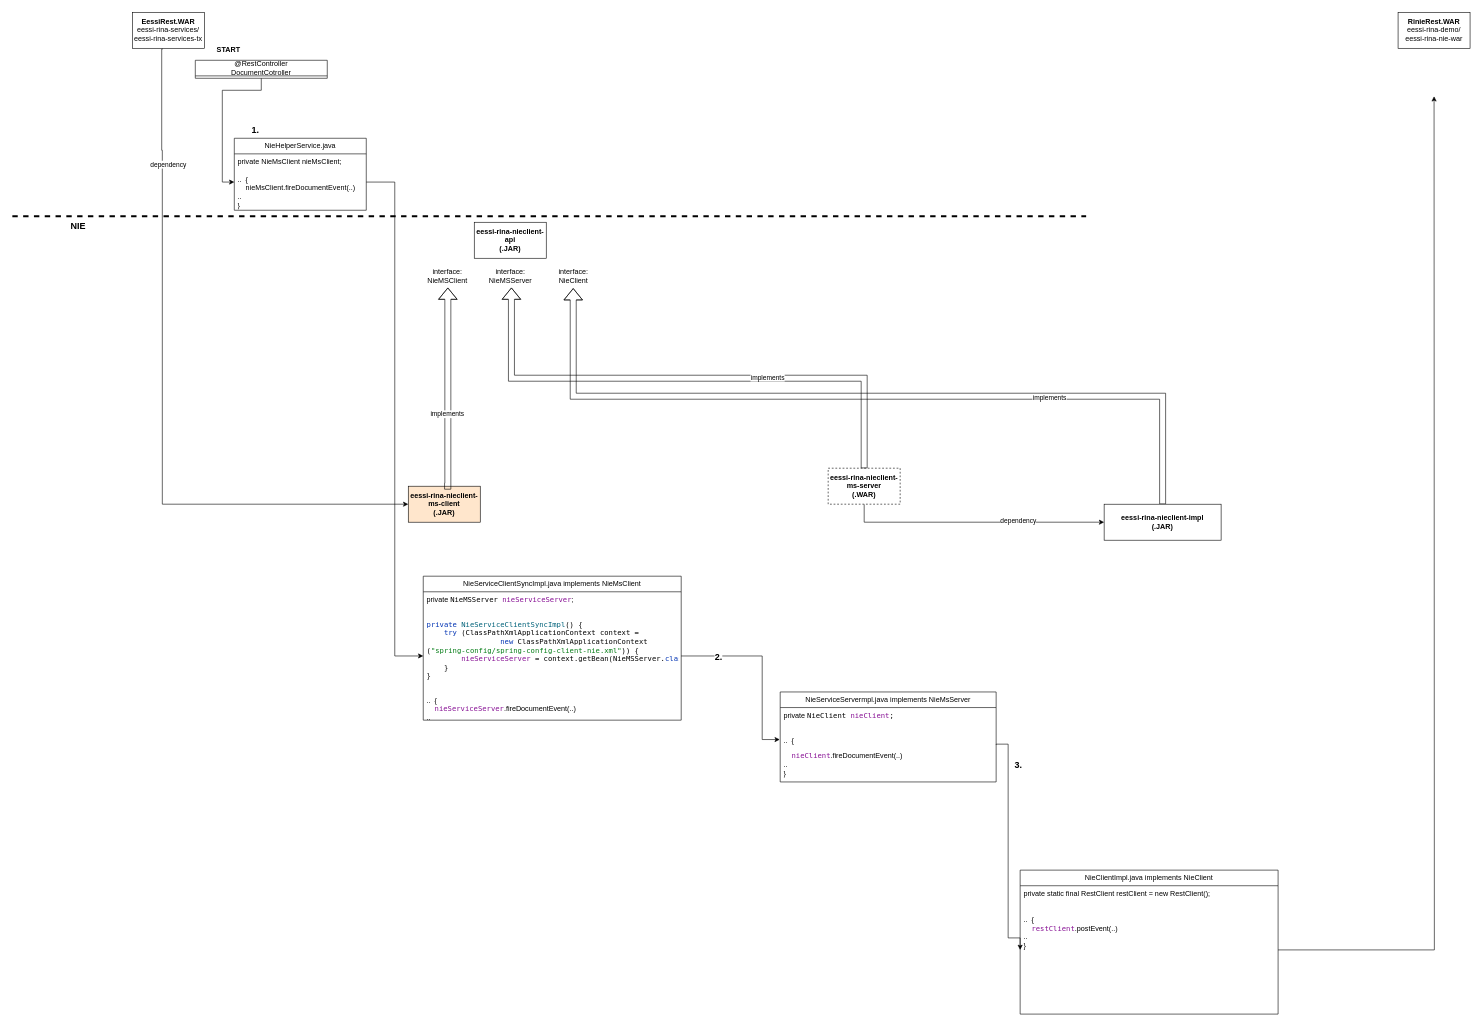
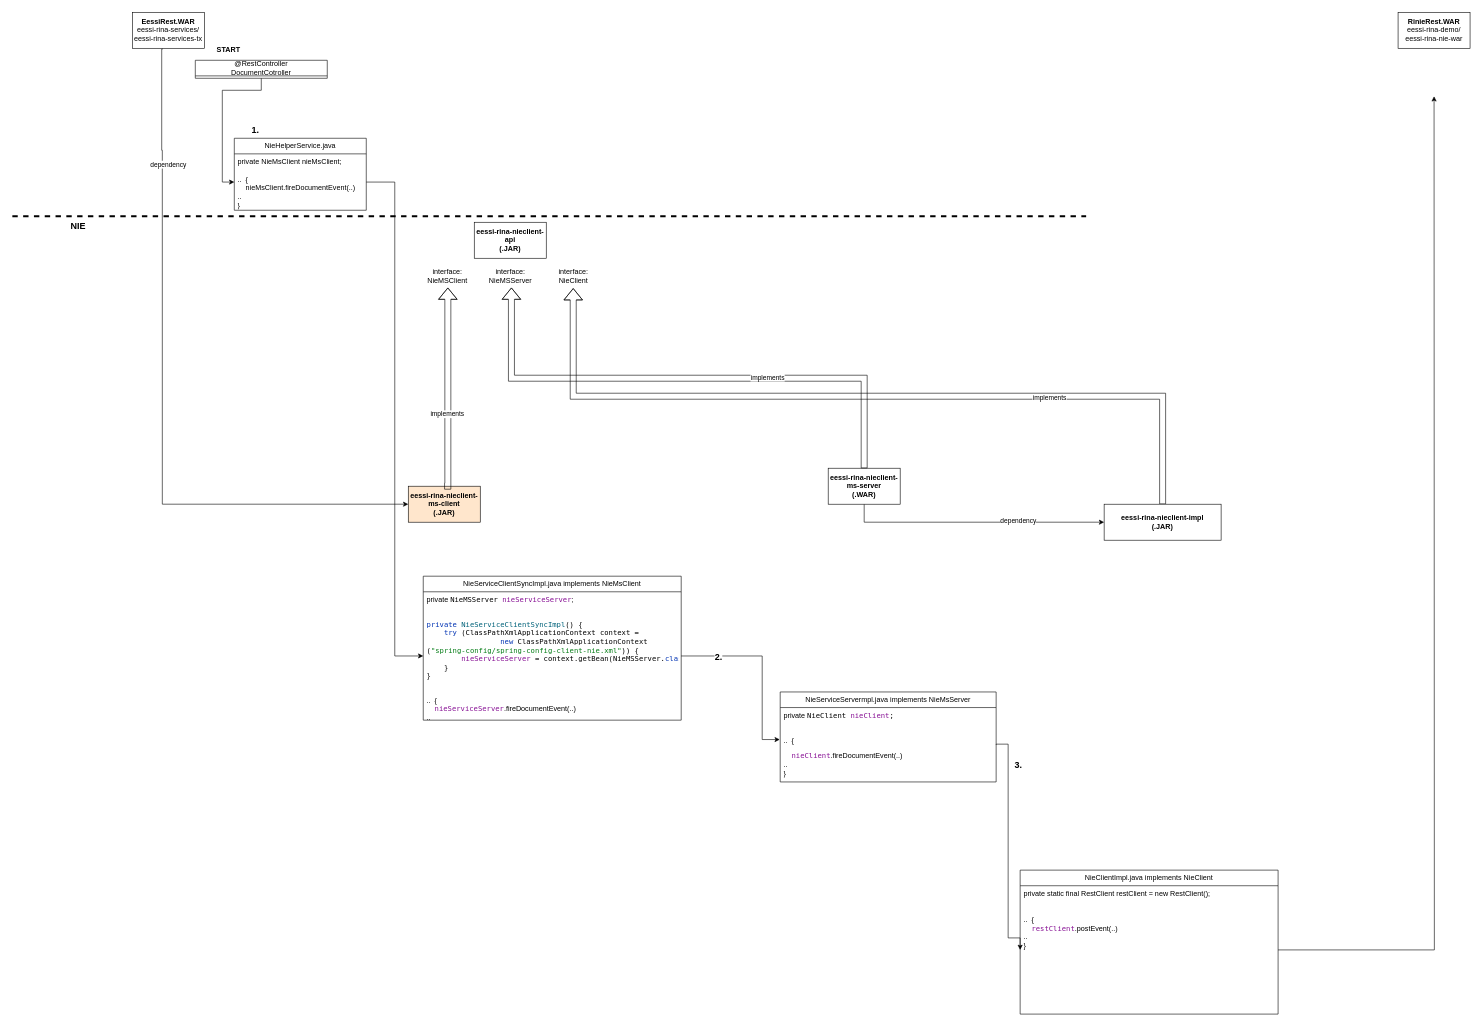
(864, 486) -> (864, 486)
